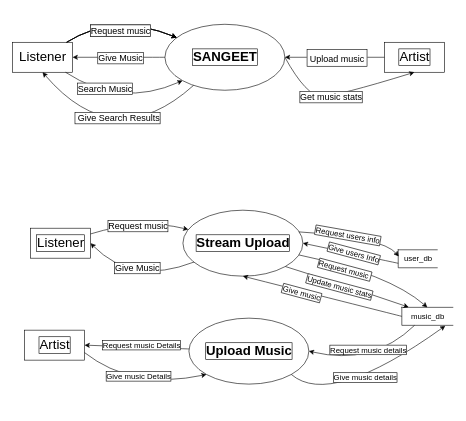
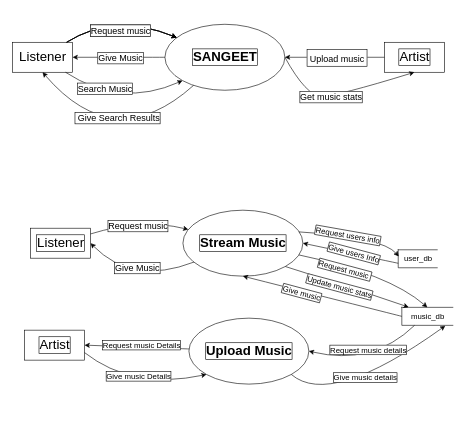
(243, 243) -> (243, 243)
